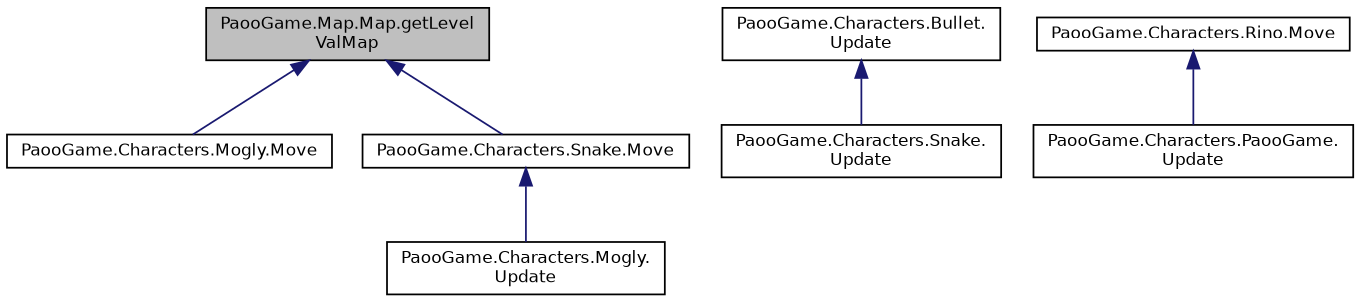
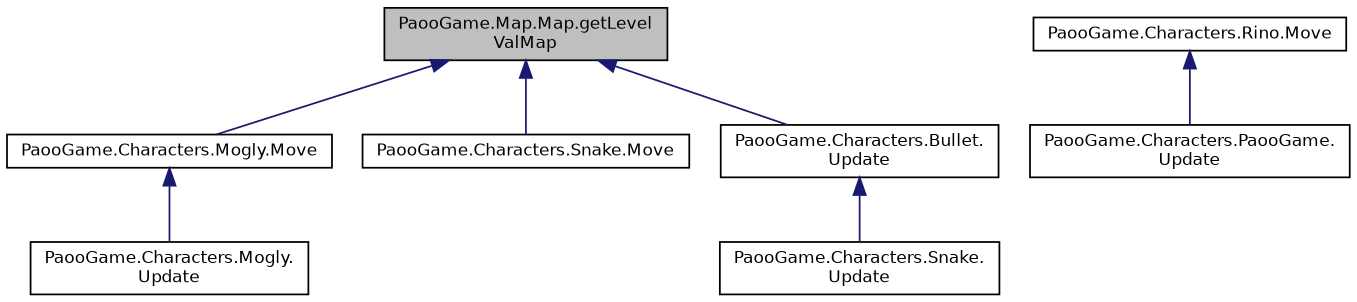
none -> (701, 96)
(526, 214) -> (169, 214)
